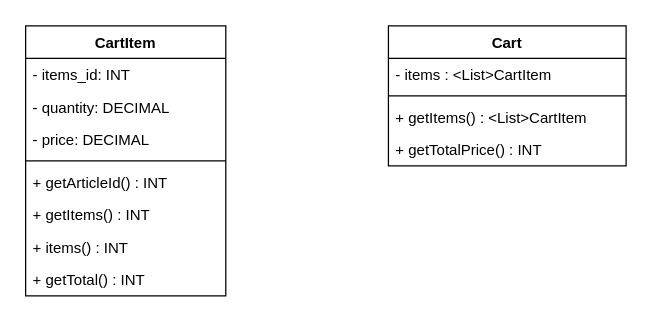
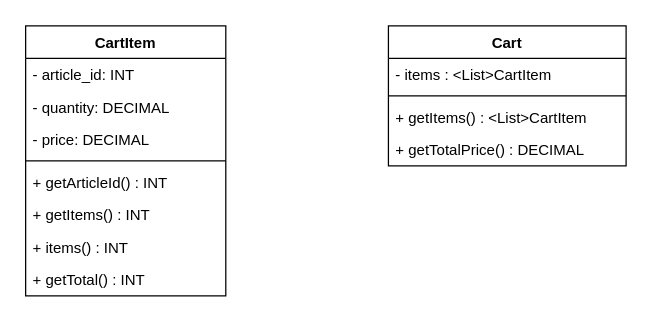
(86, 75) -> (92, 75)
(480, 150) -> (497, 150)
